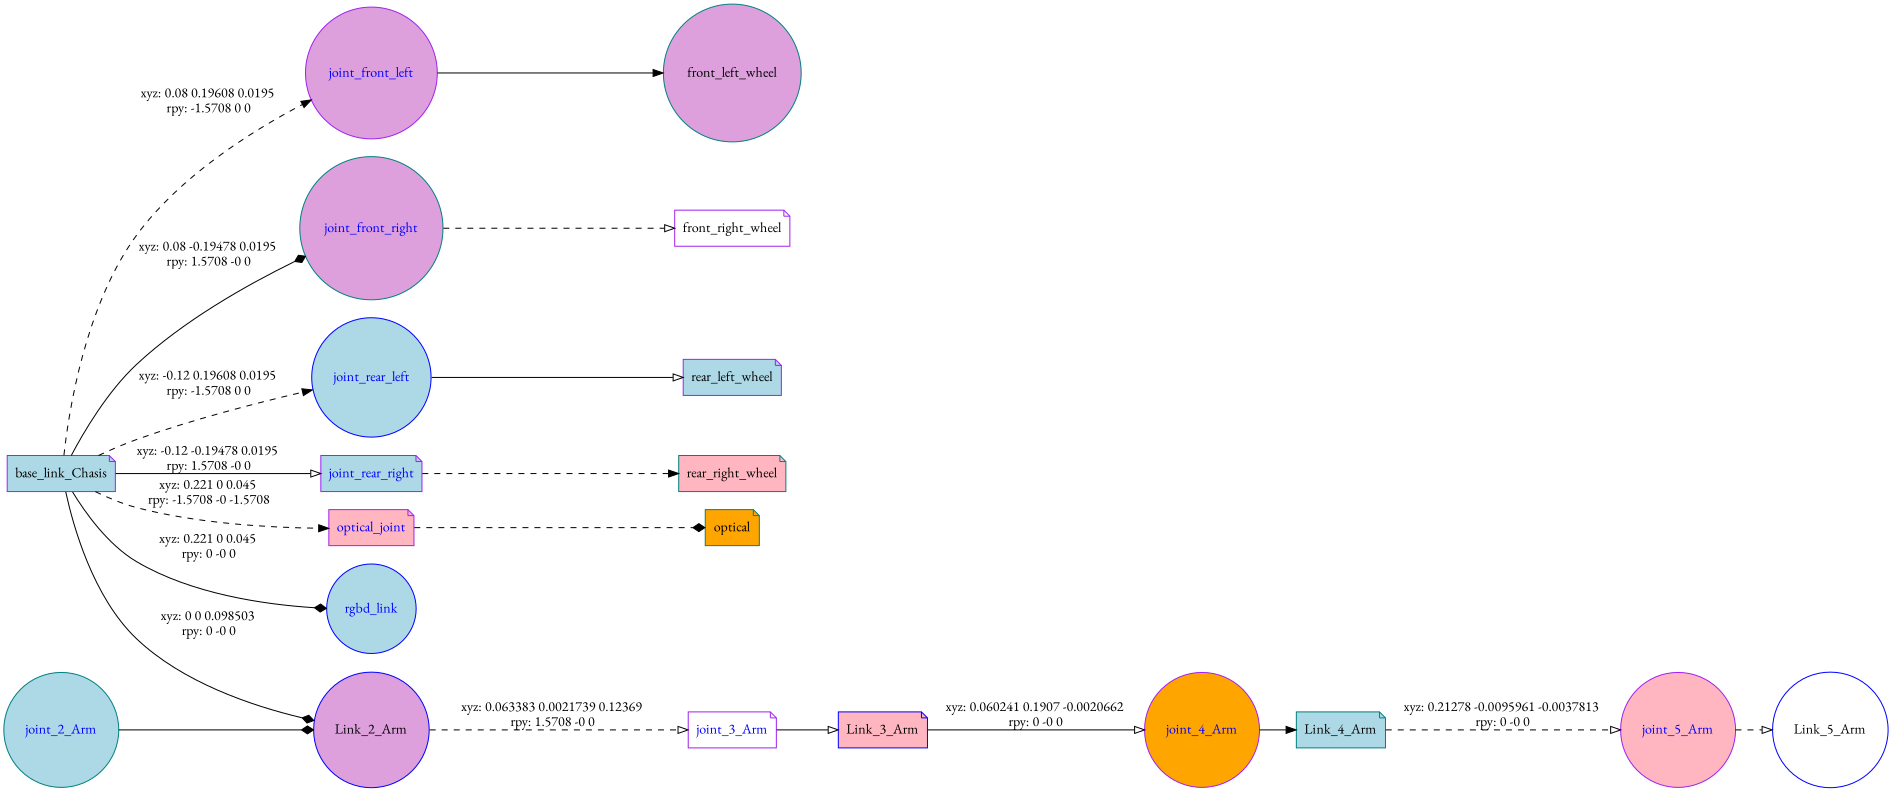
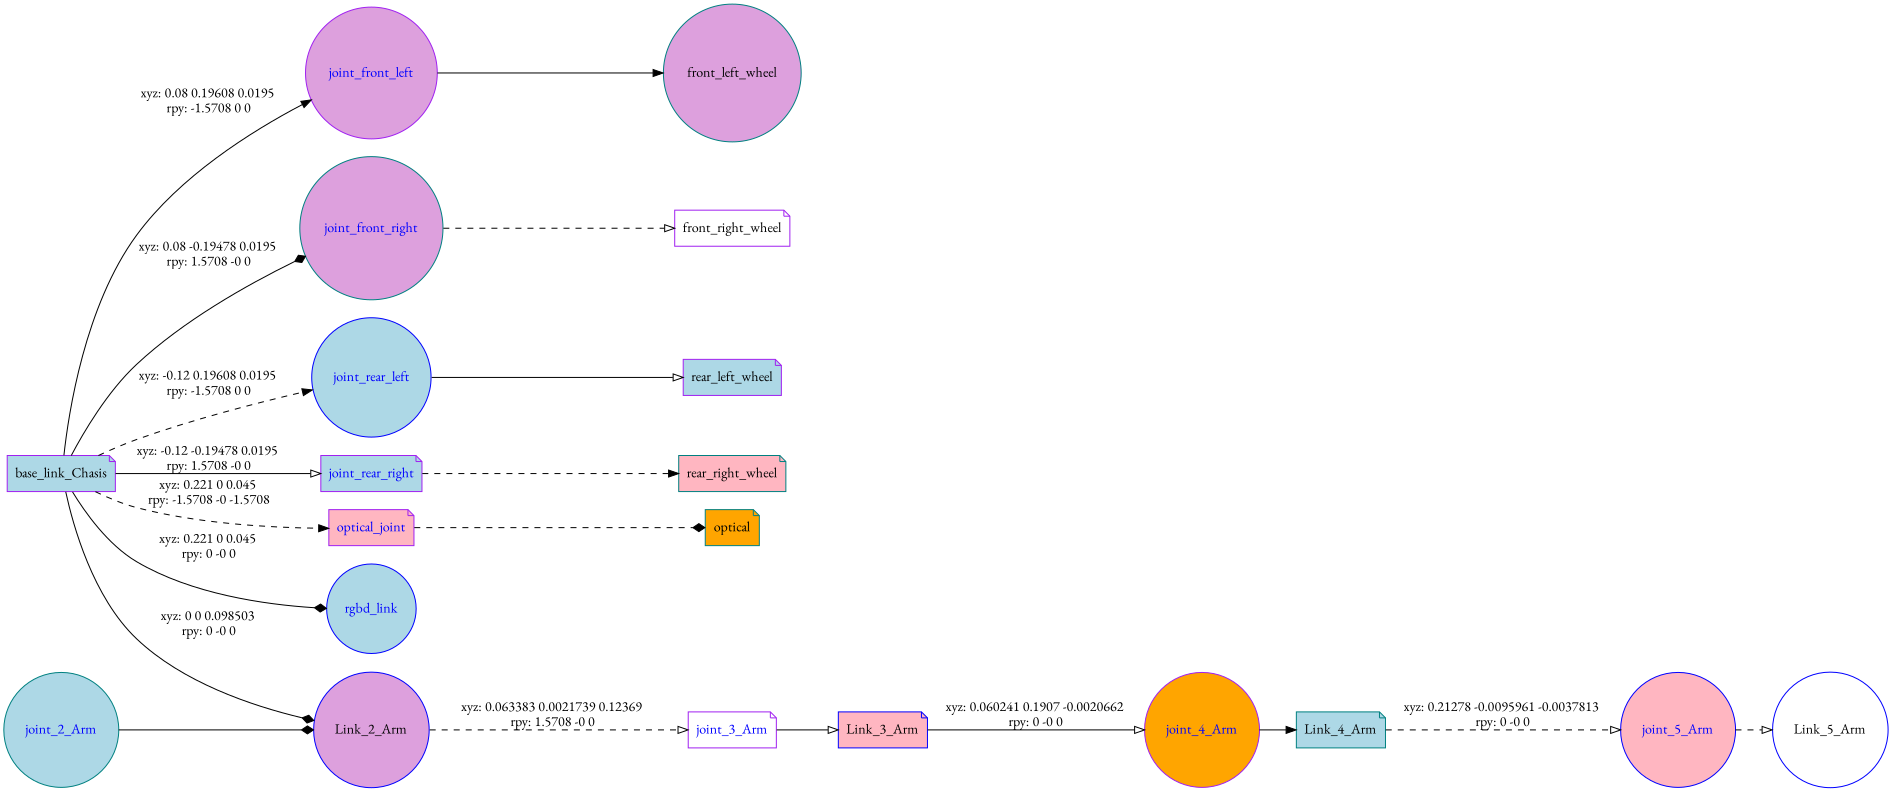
(131, 244) -> (131, 244)
(1678, 730) -> (1678, 730)
